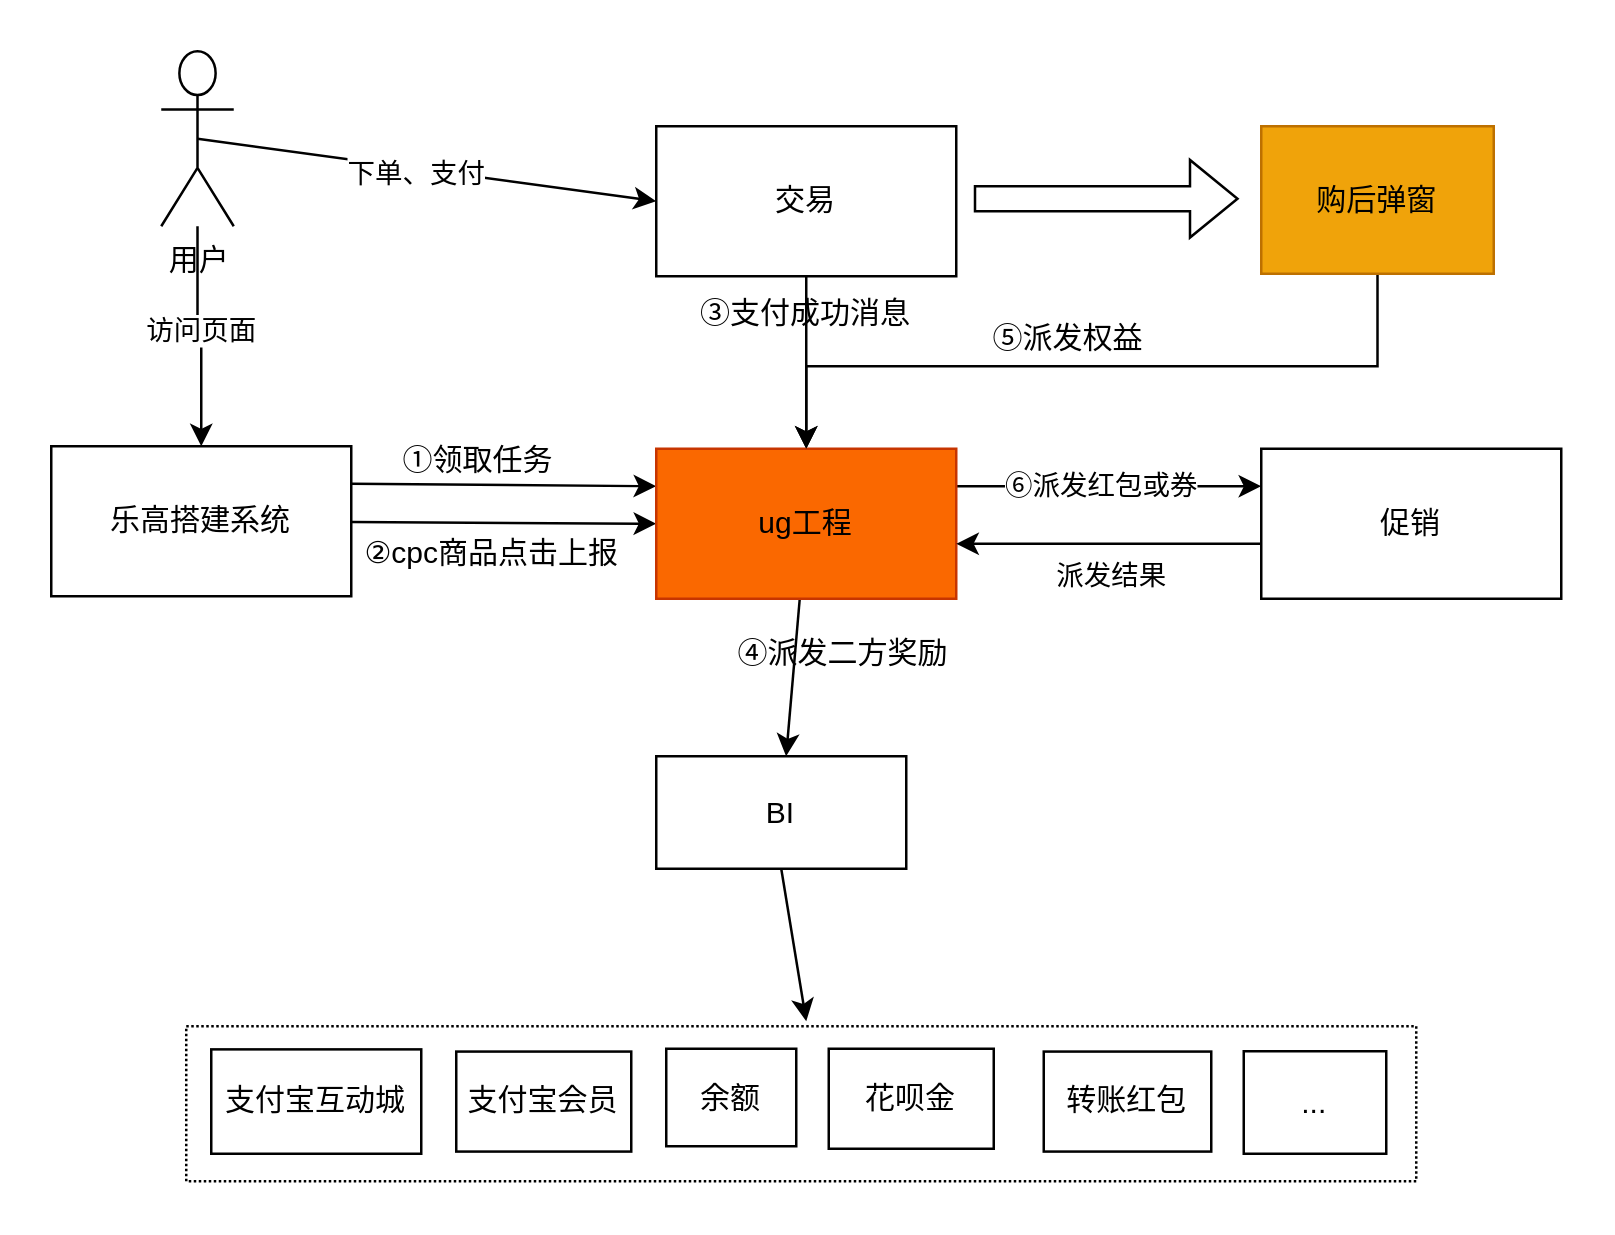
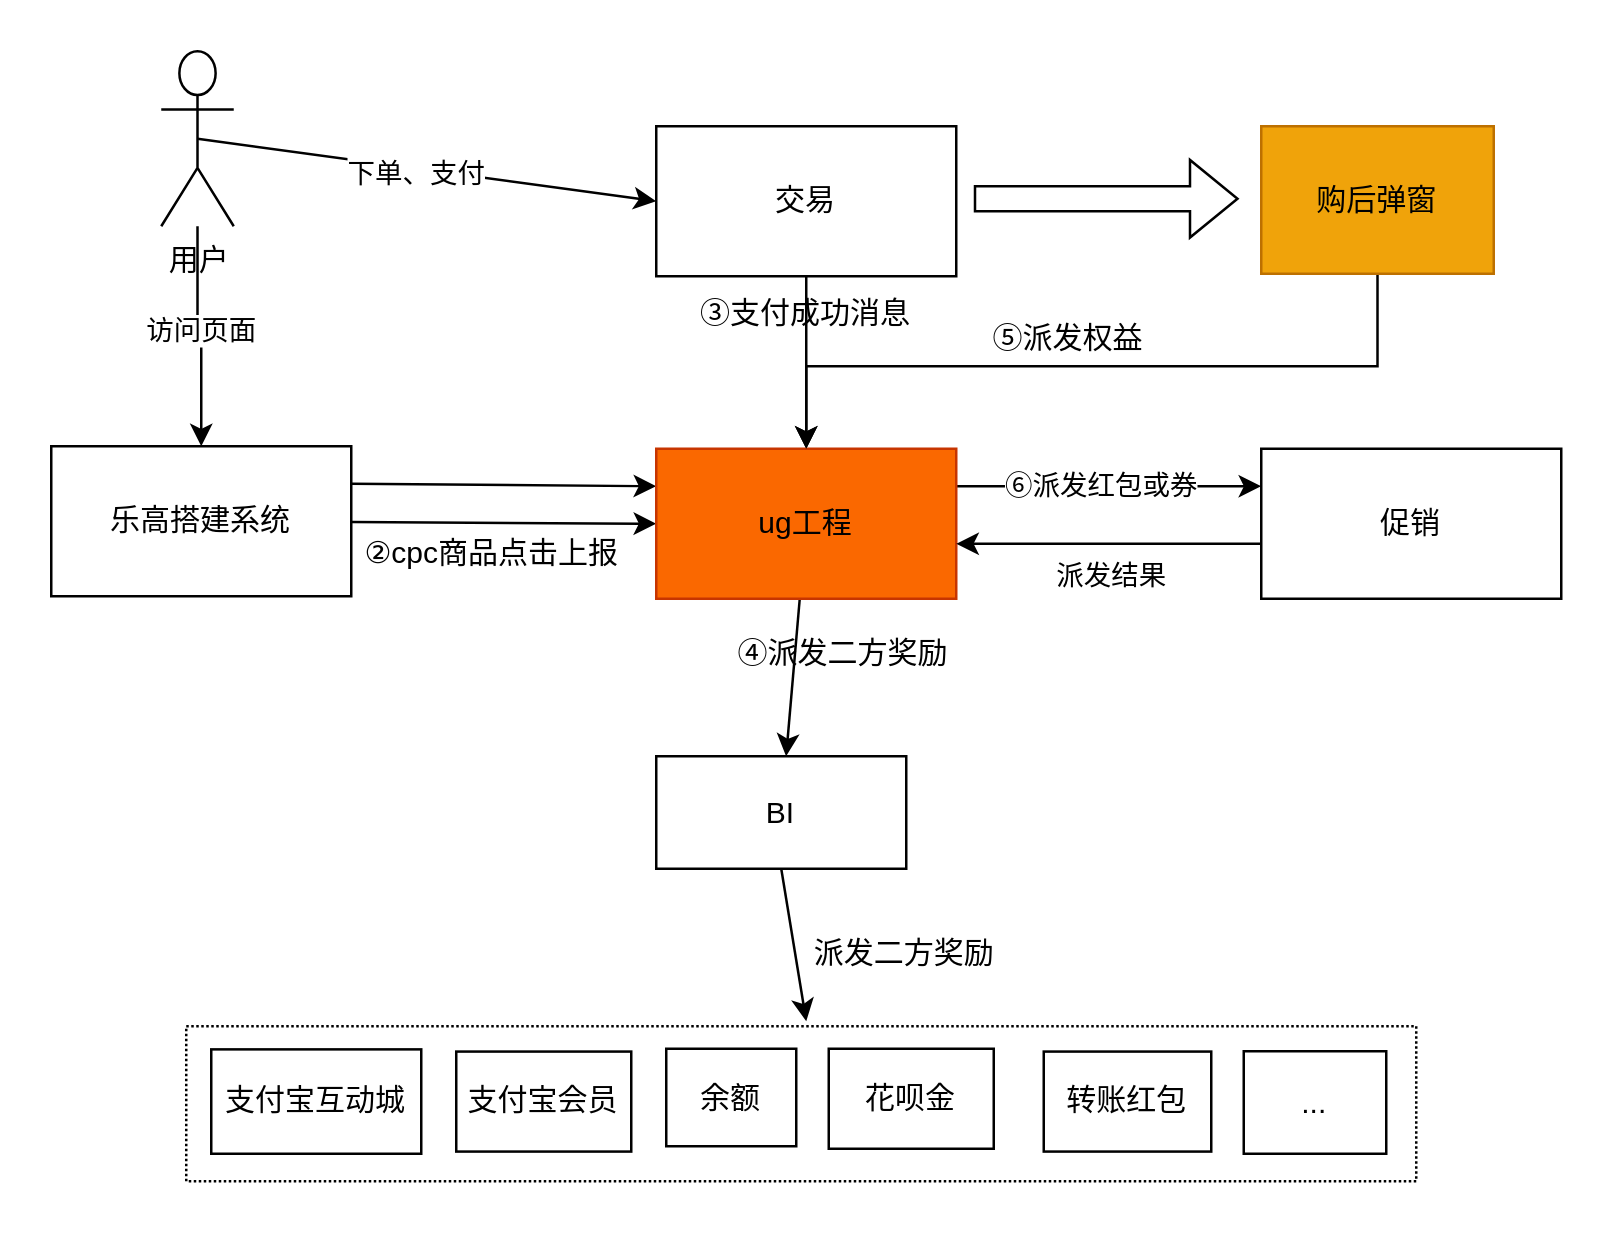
(479, 461) -> none
none -> (905, 954)
